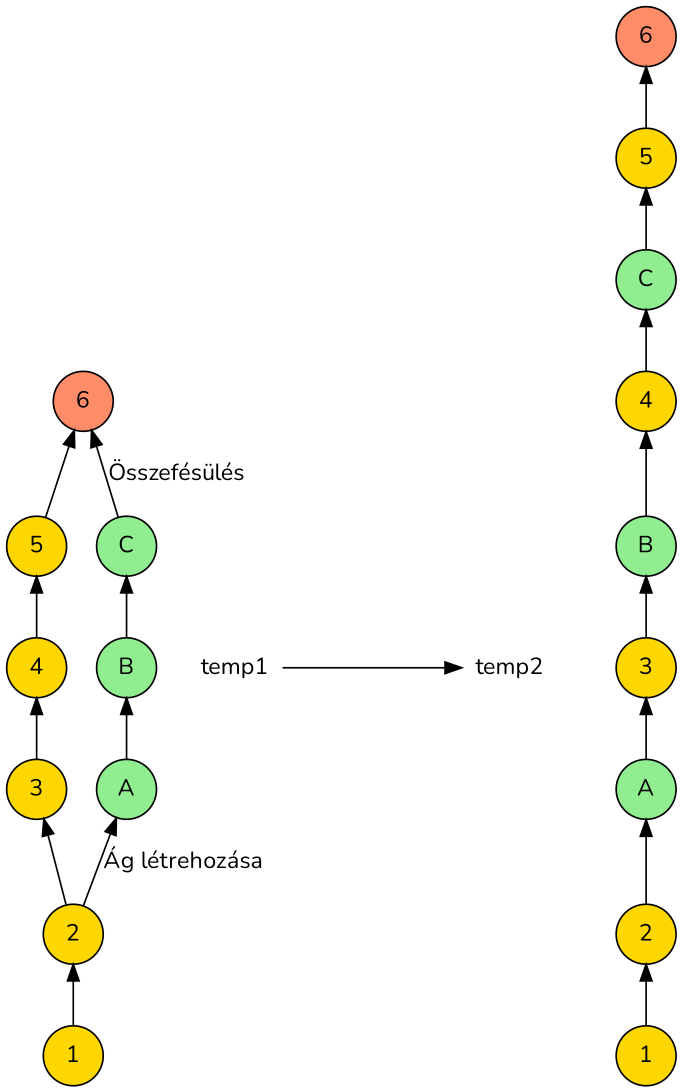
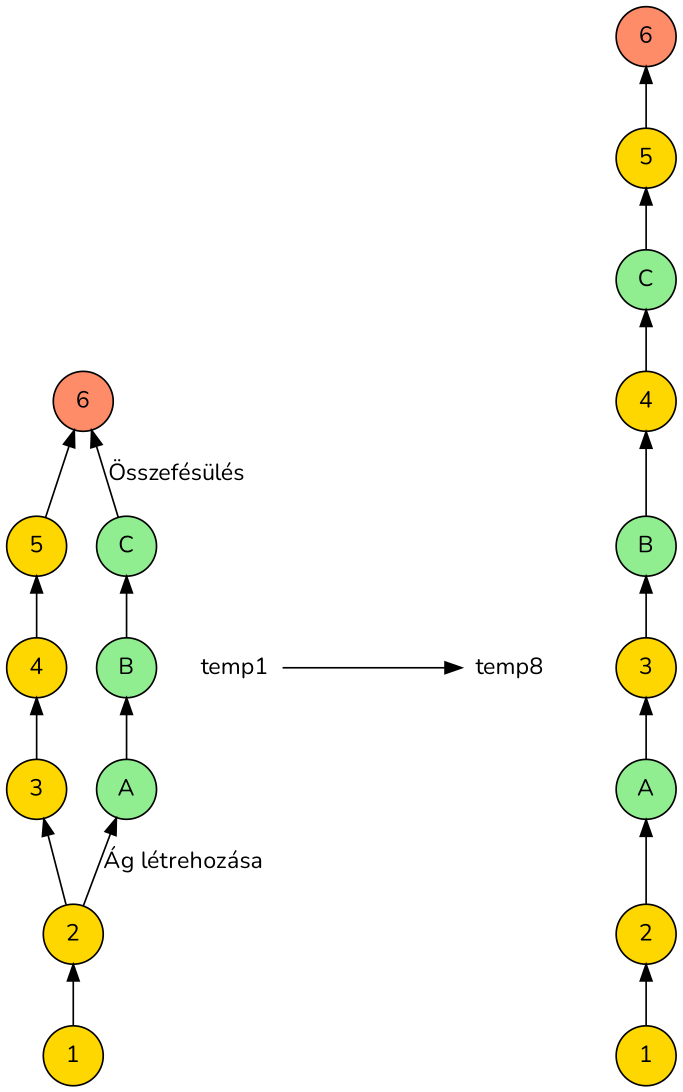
(510, 668) -> (510, 668)
